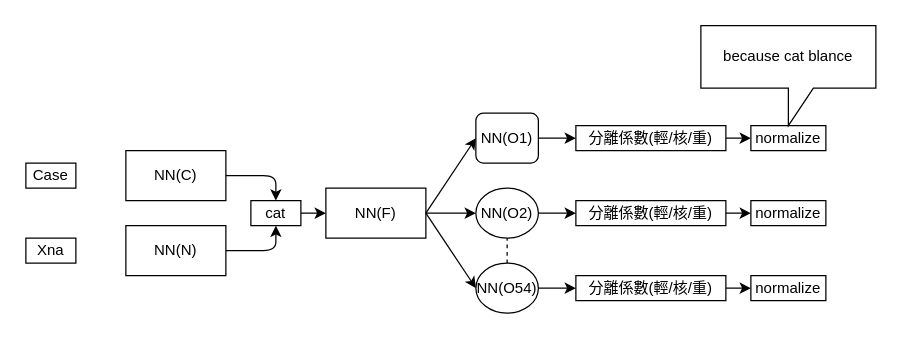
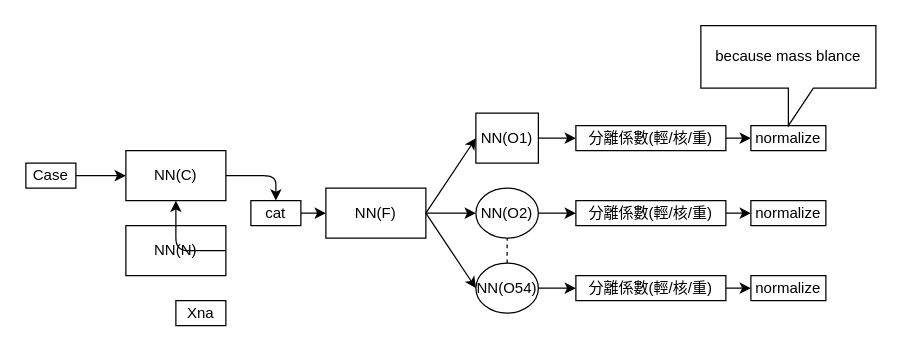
(788, 57) -> (788, 57)
(507, 138) -> (507, 138)
none -> (97, 176)
(51, 251) -> (201, 313)
(254, 251) -> (185, 250)
